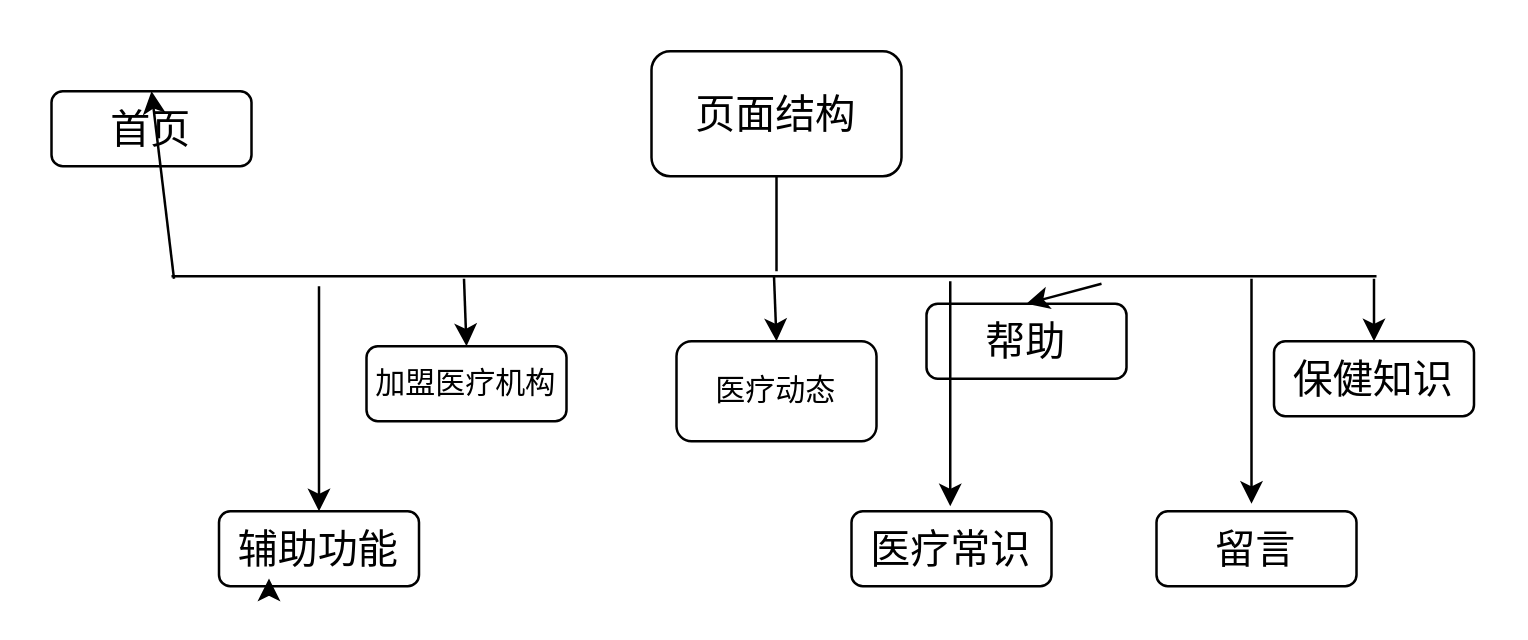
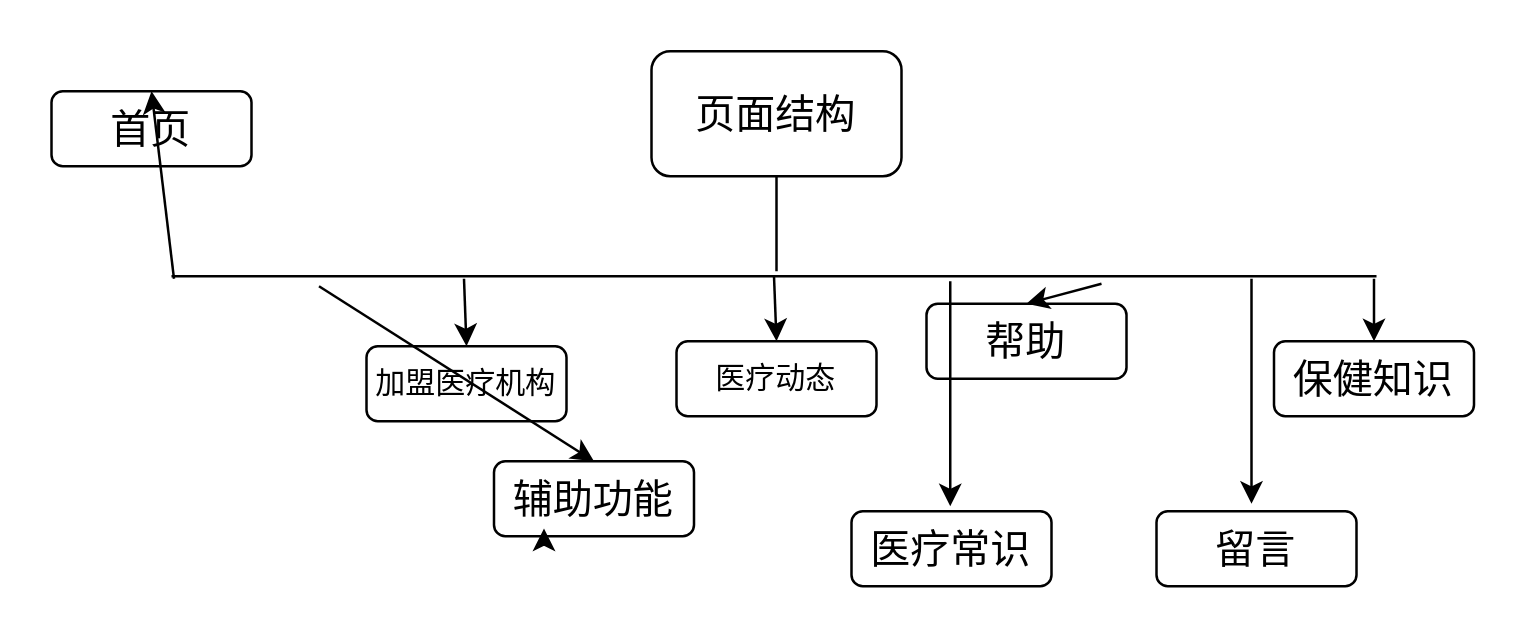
(776, 391) -> (776, 379)
(319, 549) -> (594, 499)
